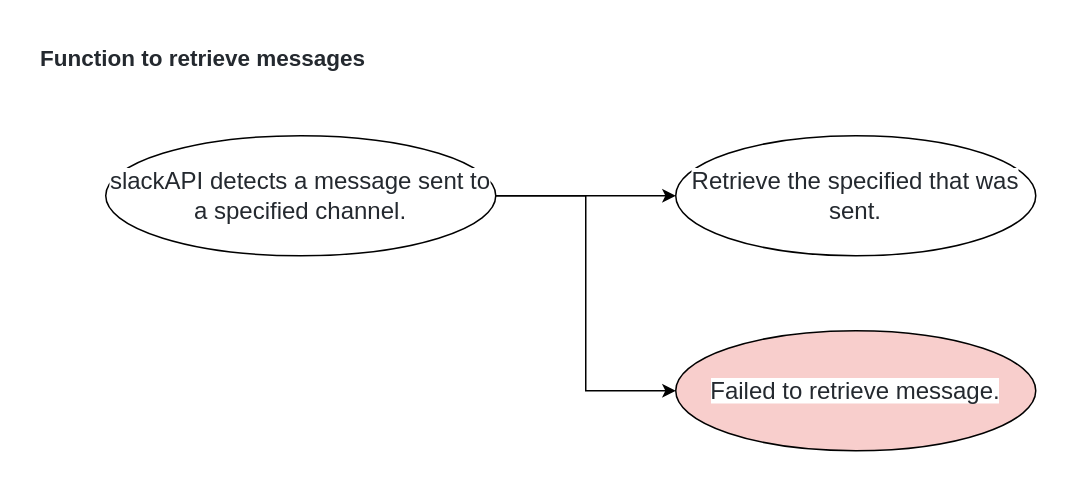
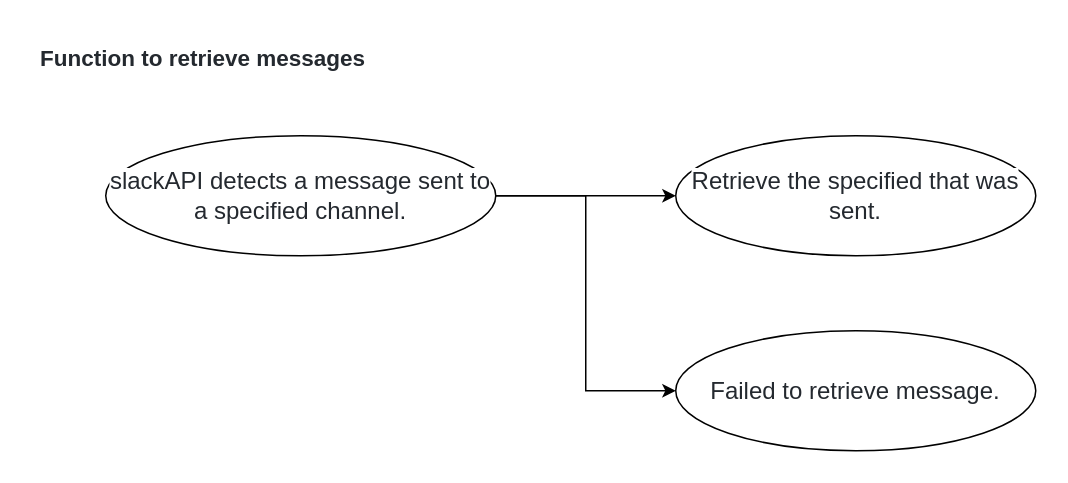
(856, 391) -> (856, 391)
